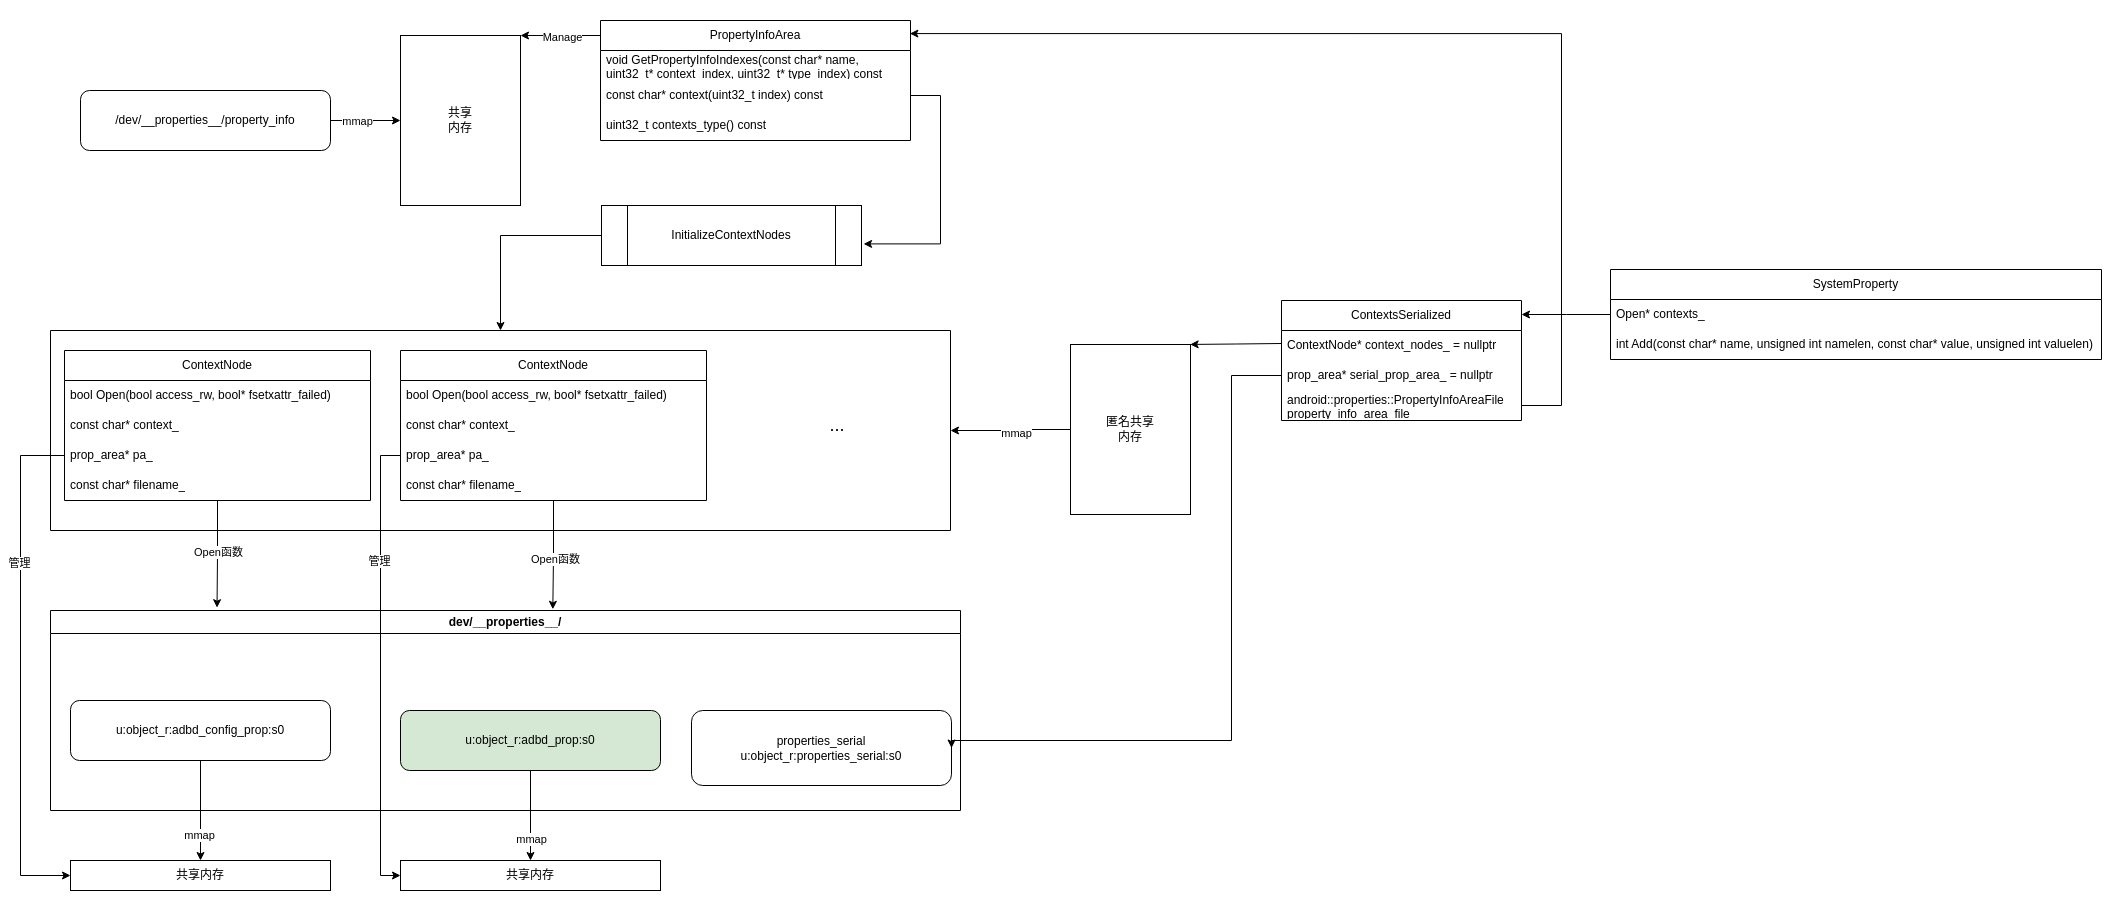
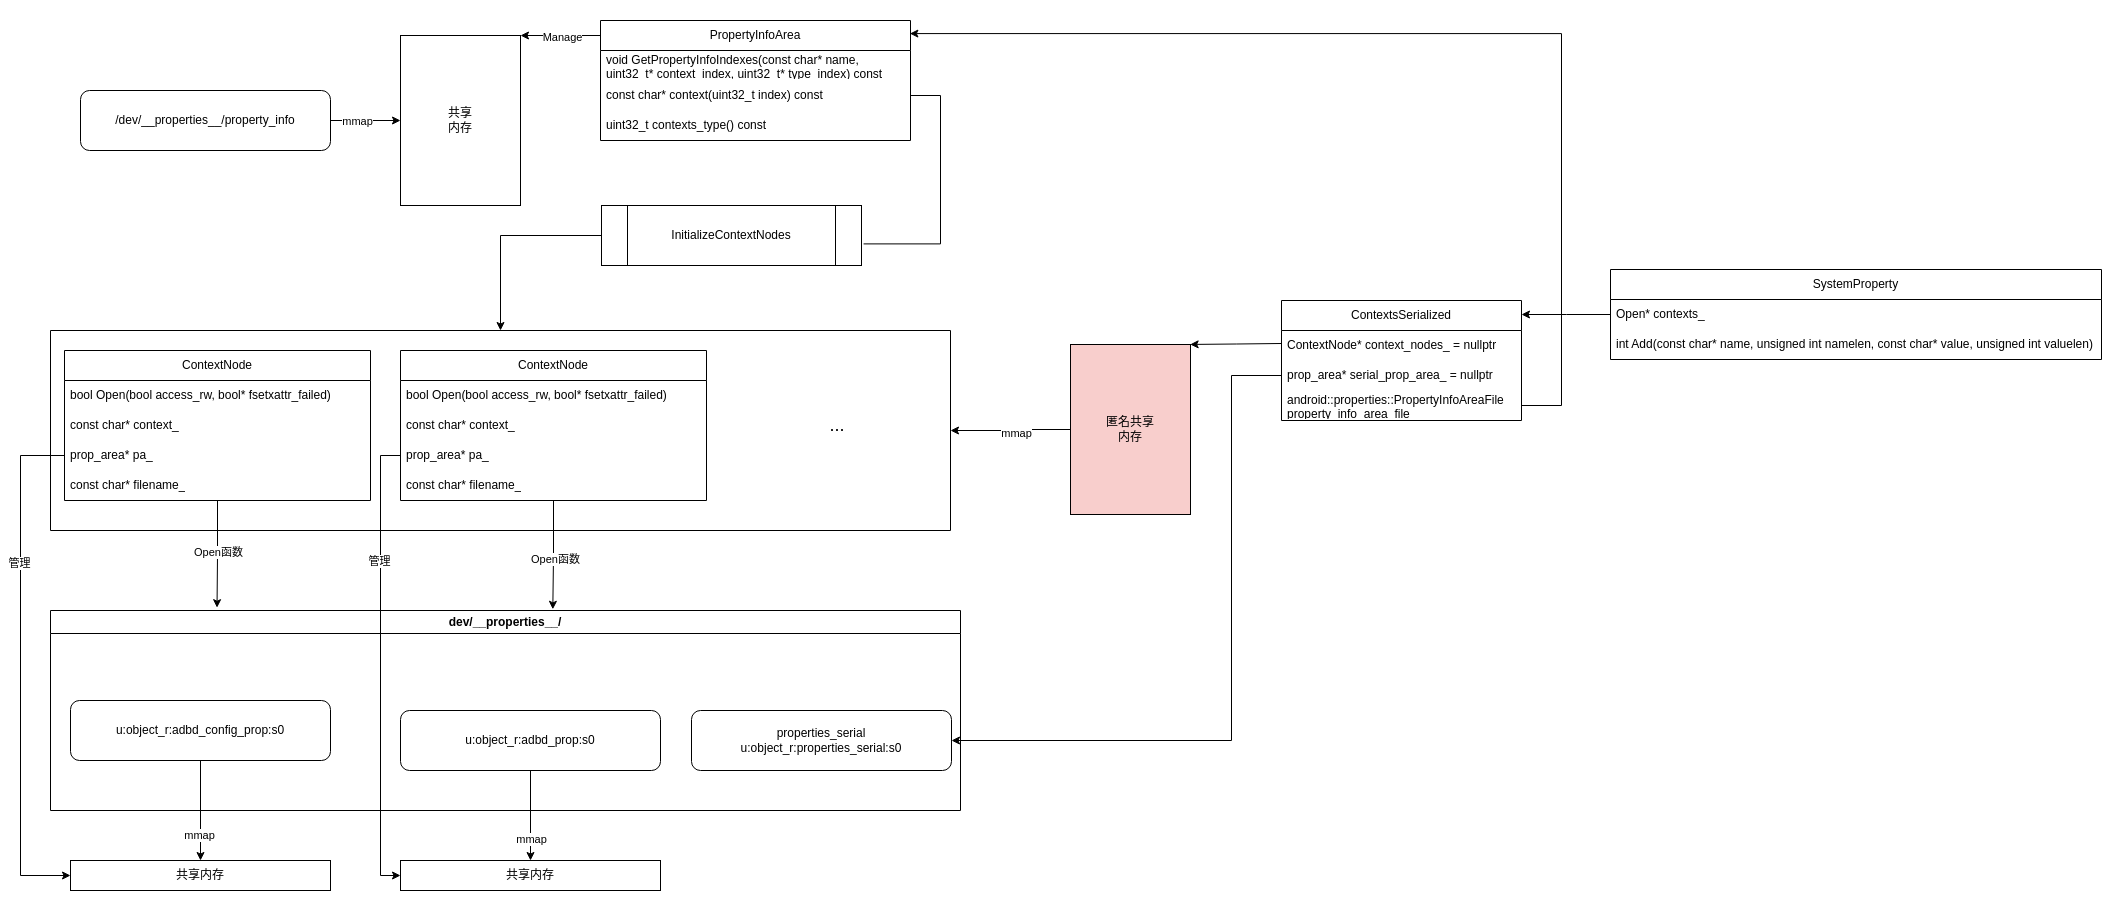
(872, 244) -> (869, 244)
(1131, 430) -> (1131, 430)
(531, 741) -> (531, 741)
(822, 748) -> (822, 741)
